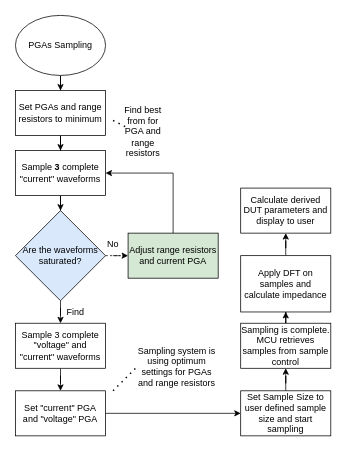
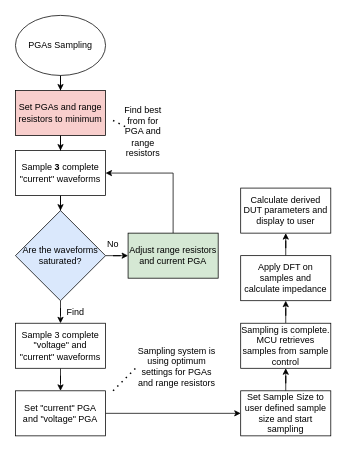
(60, 113) -> (60, 113)
(119, 255) -> (119, 255)
(285, 284) -> (285, 278)
